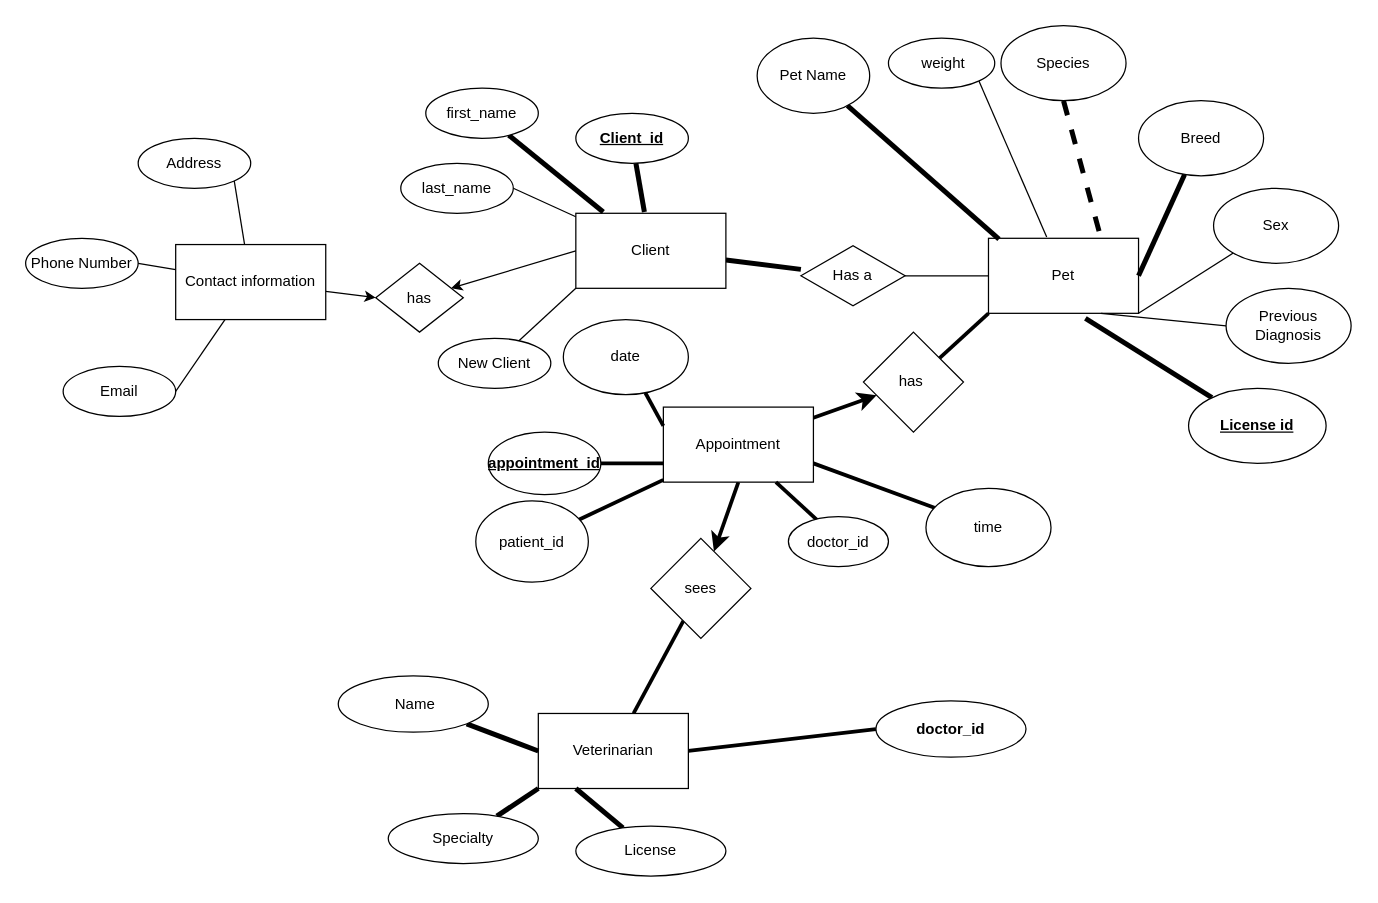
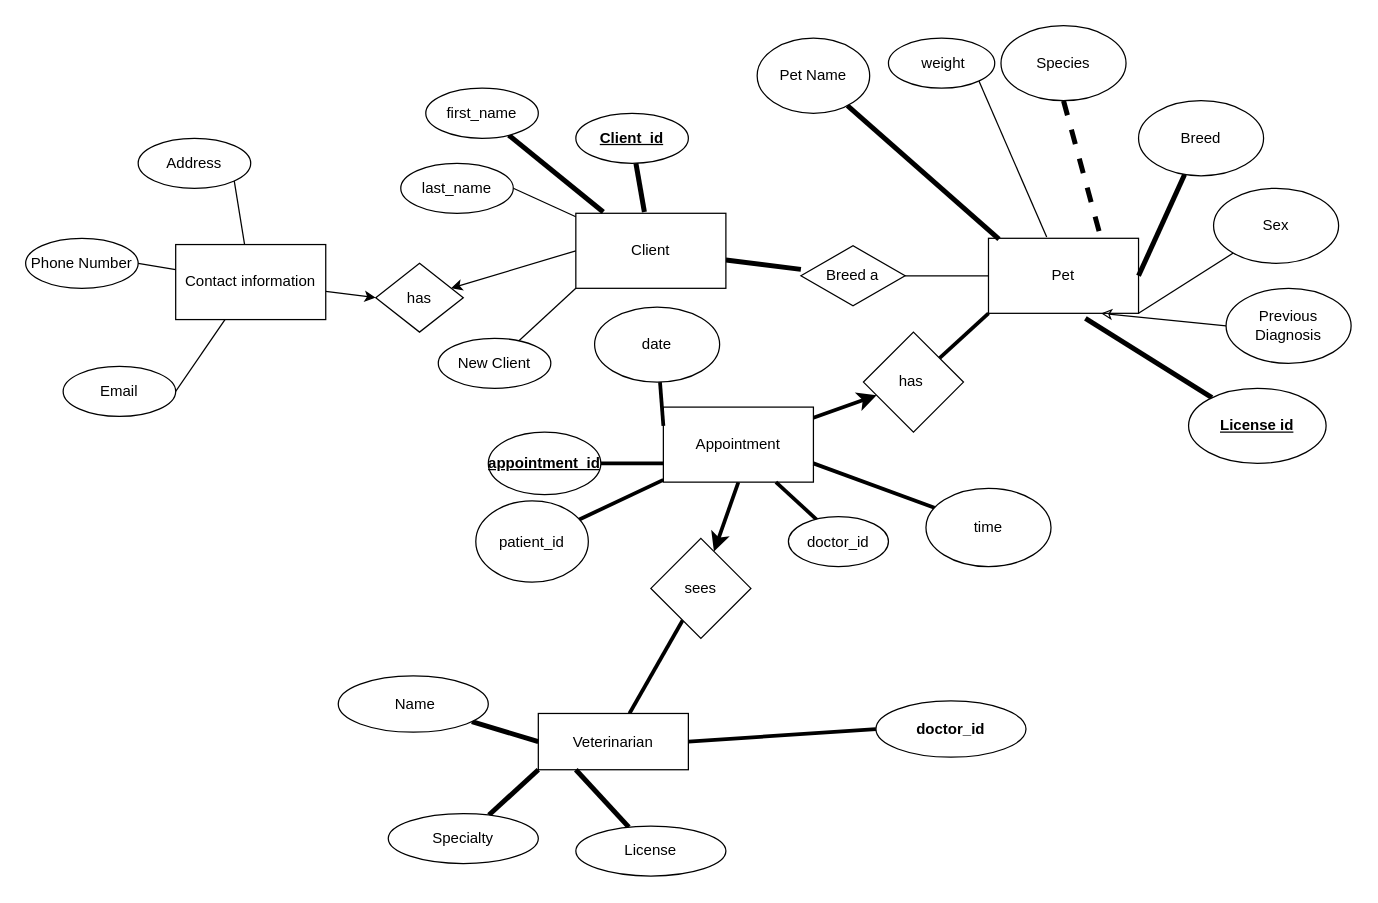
(853, 276) -> (853, 276)
(1107, 314) -> (1111, 314)
(626, 357) -> (657, 344)
(613, 751) -> (613, 741)
